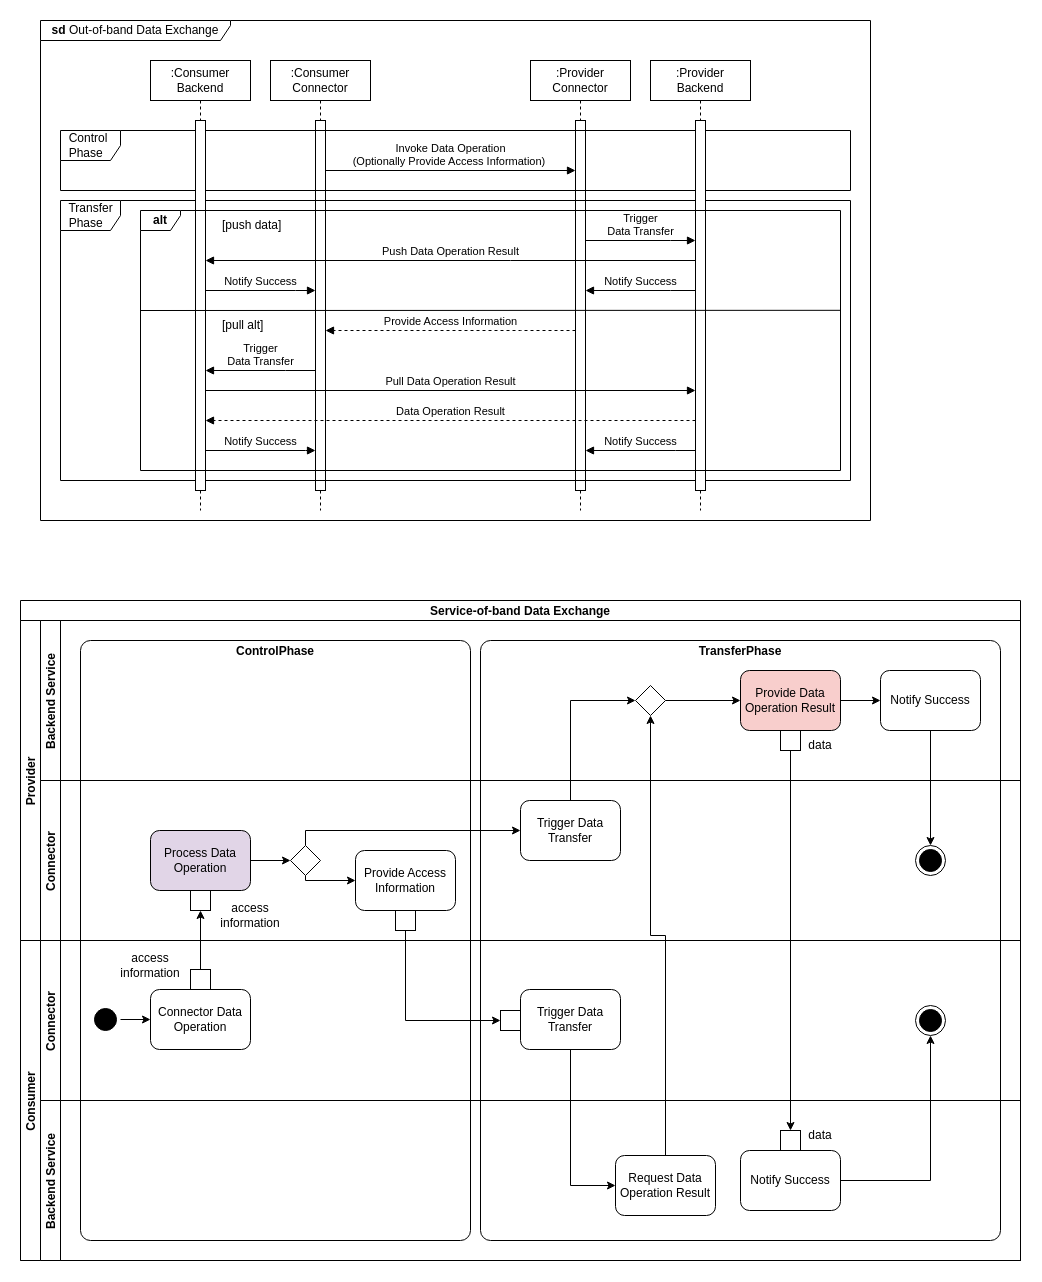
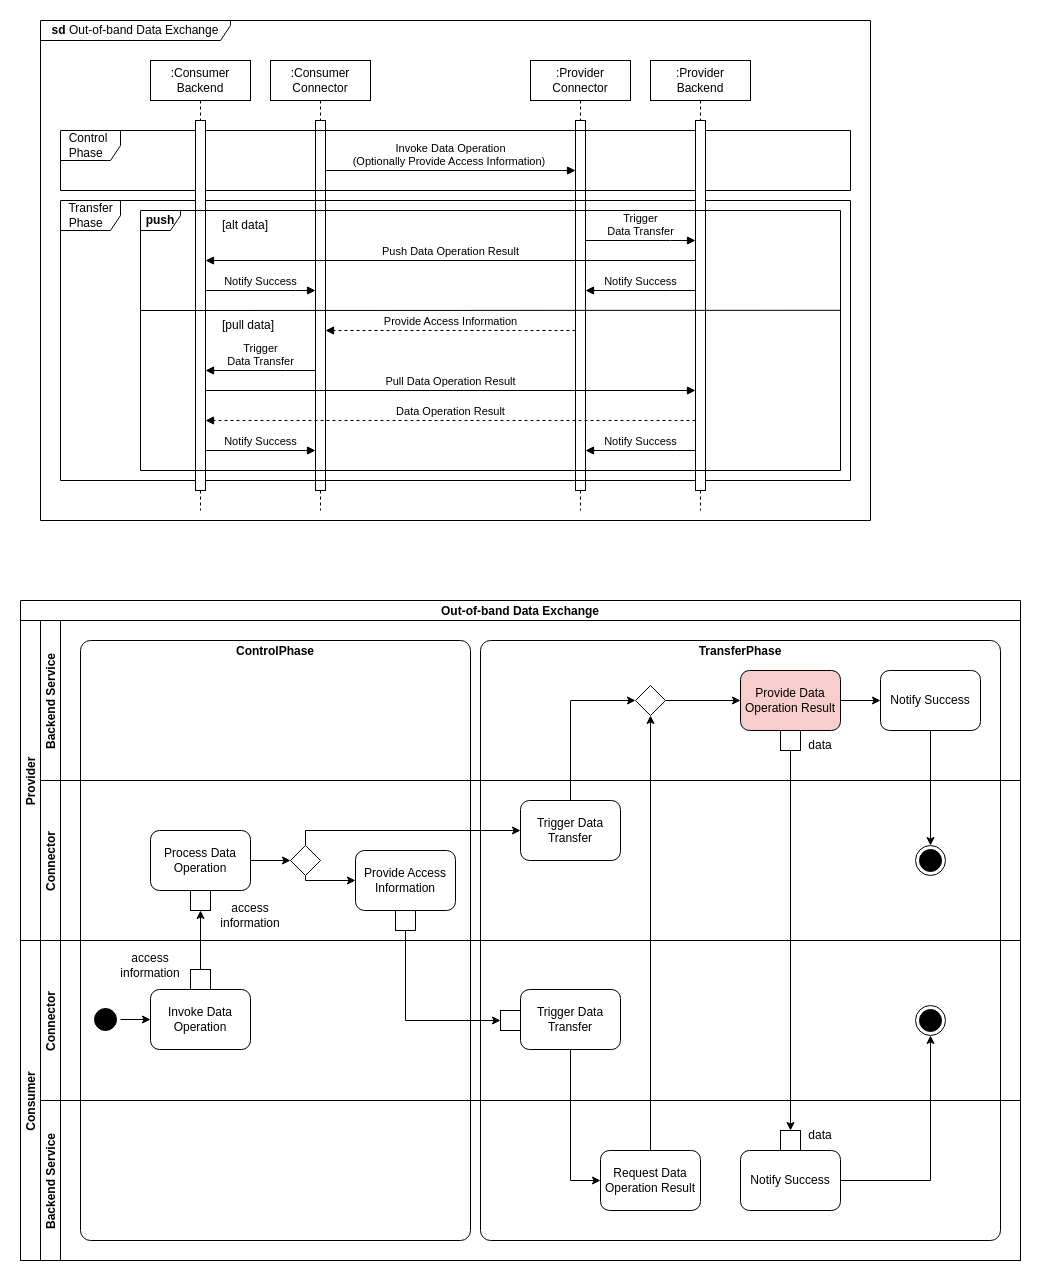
(161, 221) -> (161, 221)
(257, 226) -> (253, 226)
(250, 326) -> (255, 326)
(520, 611) -> (520, 611)
(201, 861) -> (201, 861)
(201, 1020) -> (201, 1020)
(666, 1186) -> (651, 1181)
